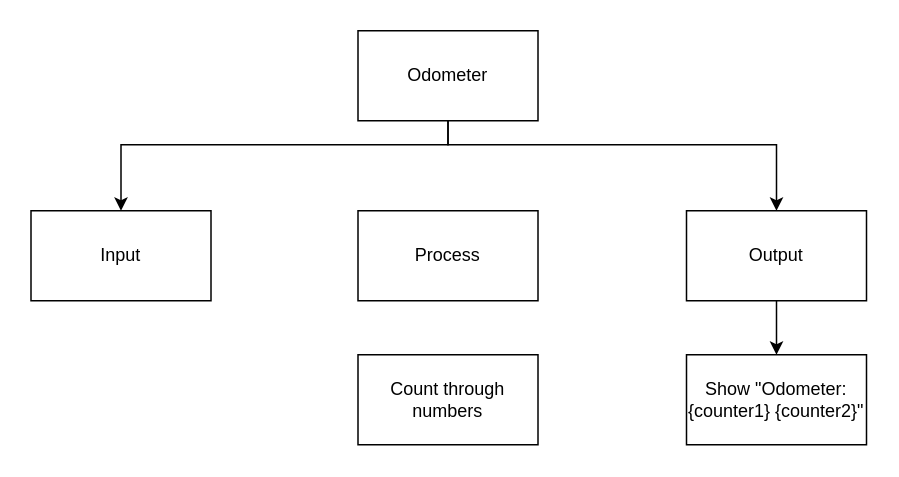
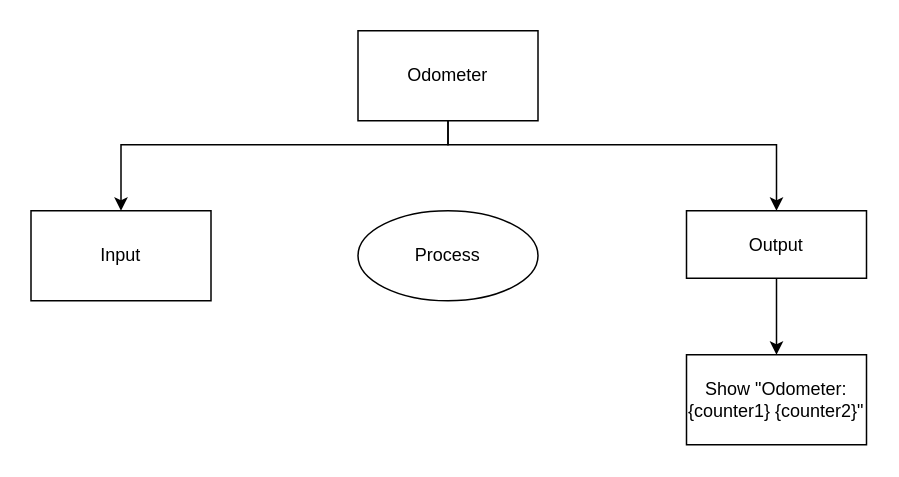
(448, 256) -> (448, 256)
(776, 256) -> (776, 245)
(448, 400) -> none
